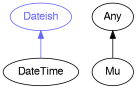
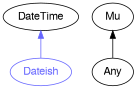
(41, 48) -> (41, 48)
(113, 48) -> (113, 48)
